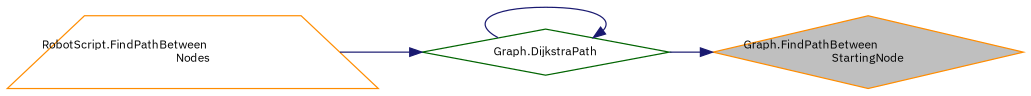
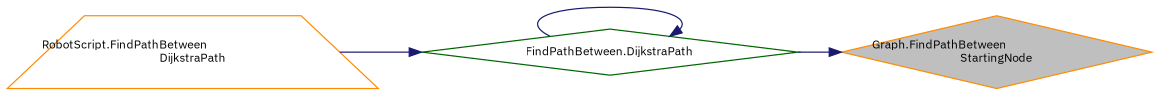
(193, 52) -> (193, 52)
(546, 52) -> (610, 52)
